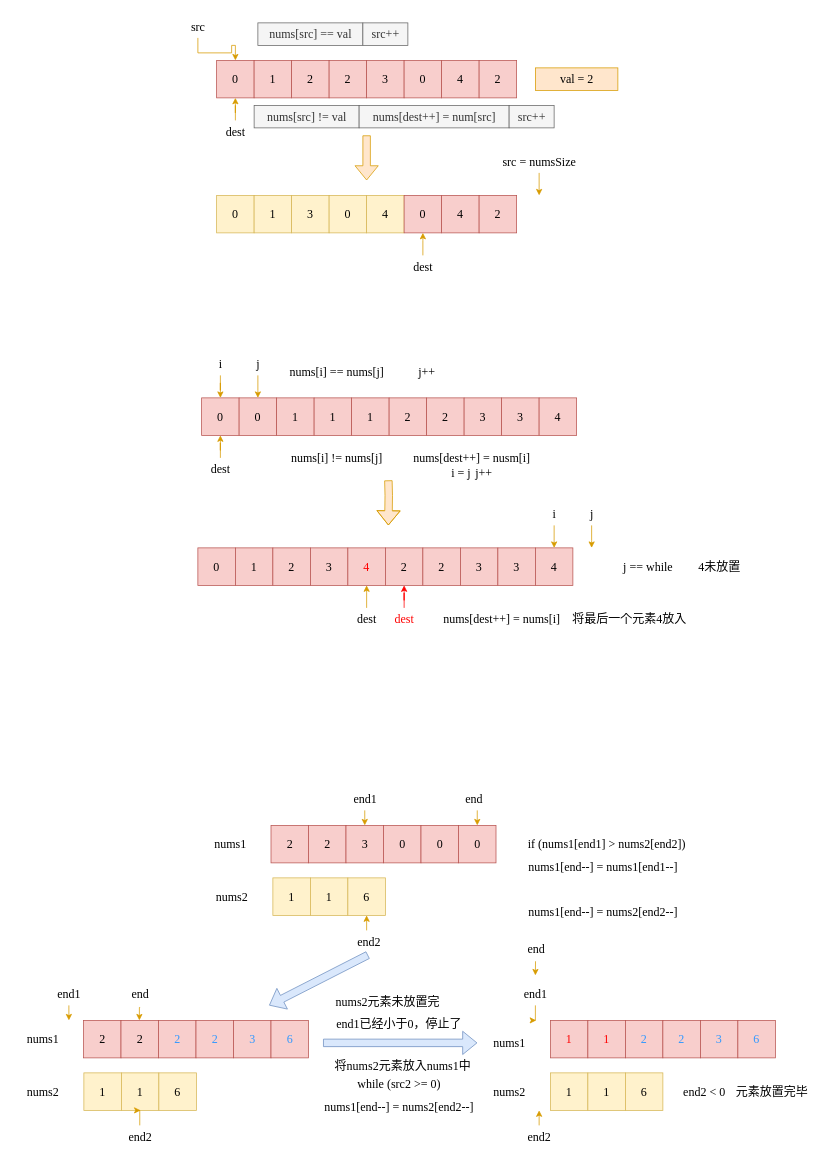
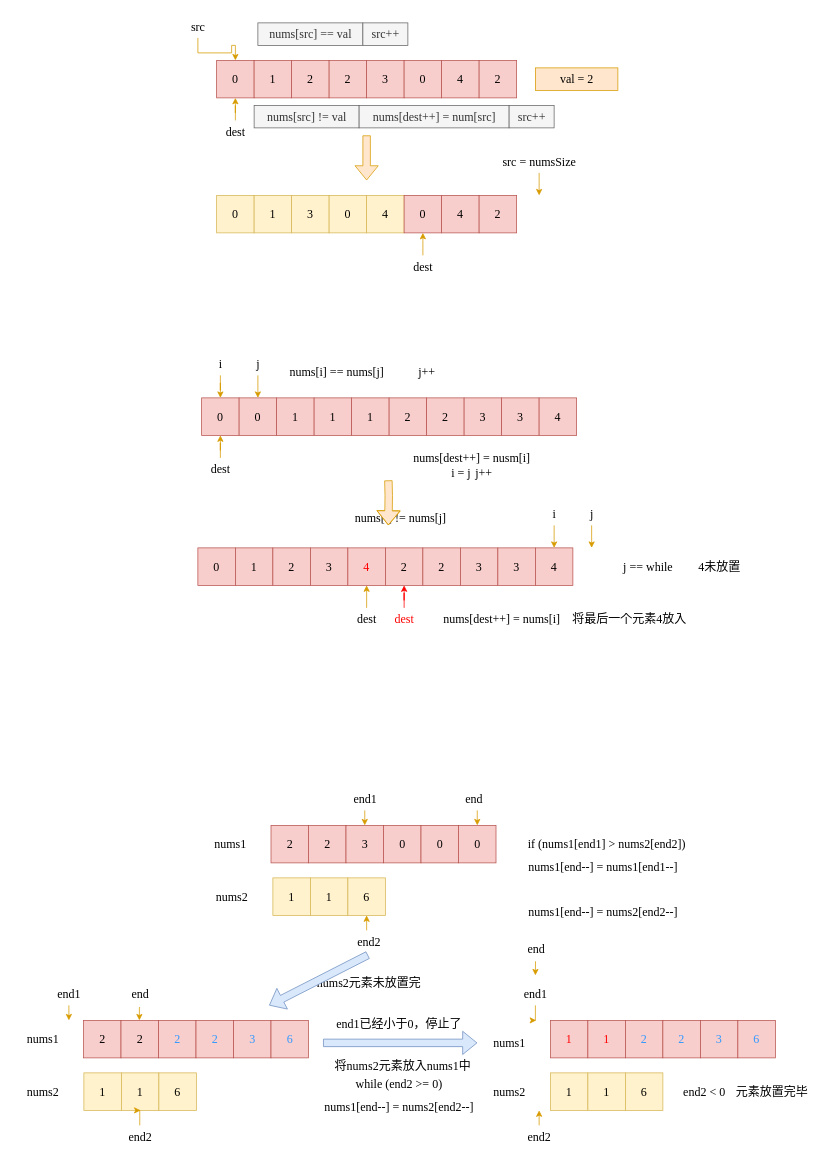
(336, 458) -> (400, 518)
(387, 1002) -> (369, 983)
(399, 1084) -> (399, 1084)
